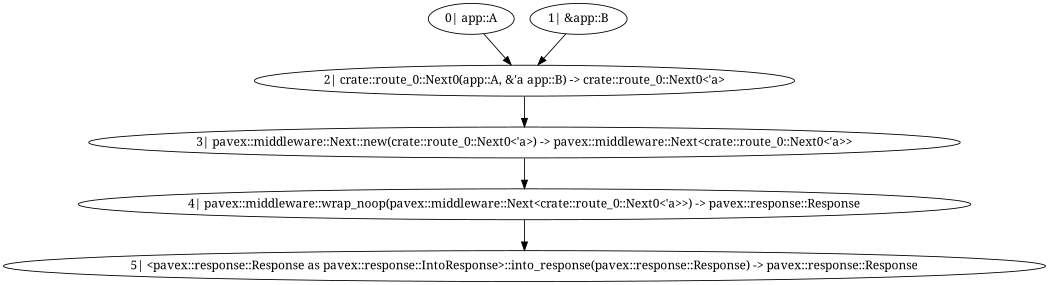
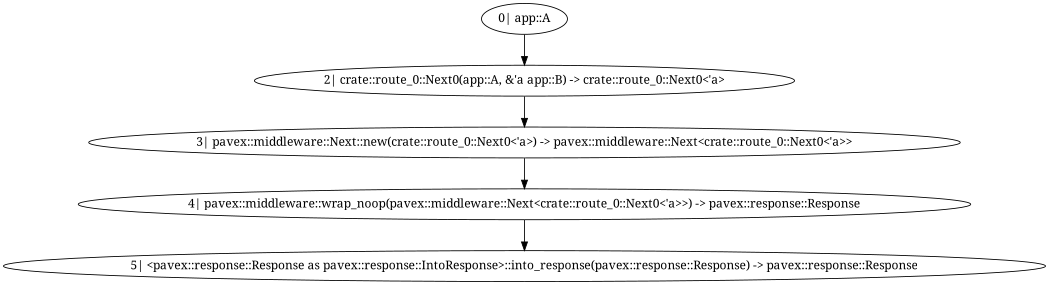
(579, 19) -> none
